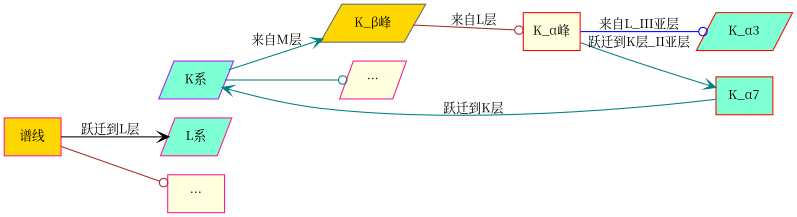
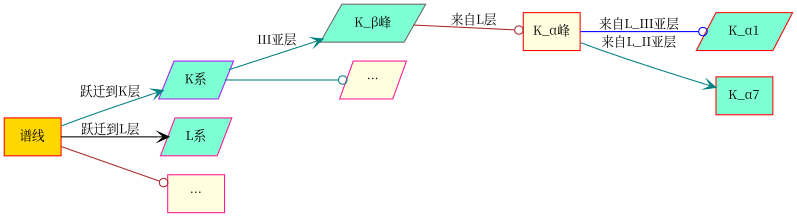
(373, 23) -> (373, 23)
(744, 32) -> (744, 32)
(277, 41) -> (277, 41)
(639, 43) -> (639, 43)
(473, 115) -> (107, 109)
(33, 137) -> (33, 137)
